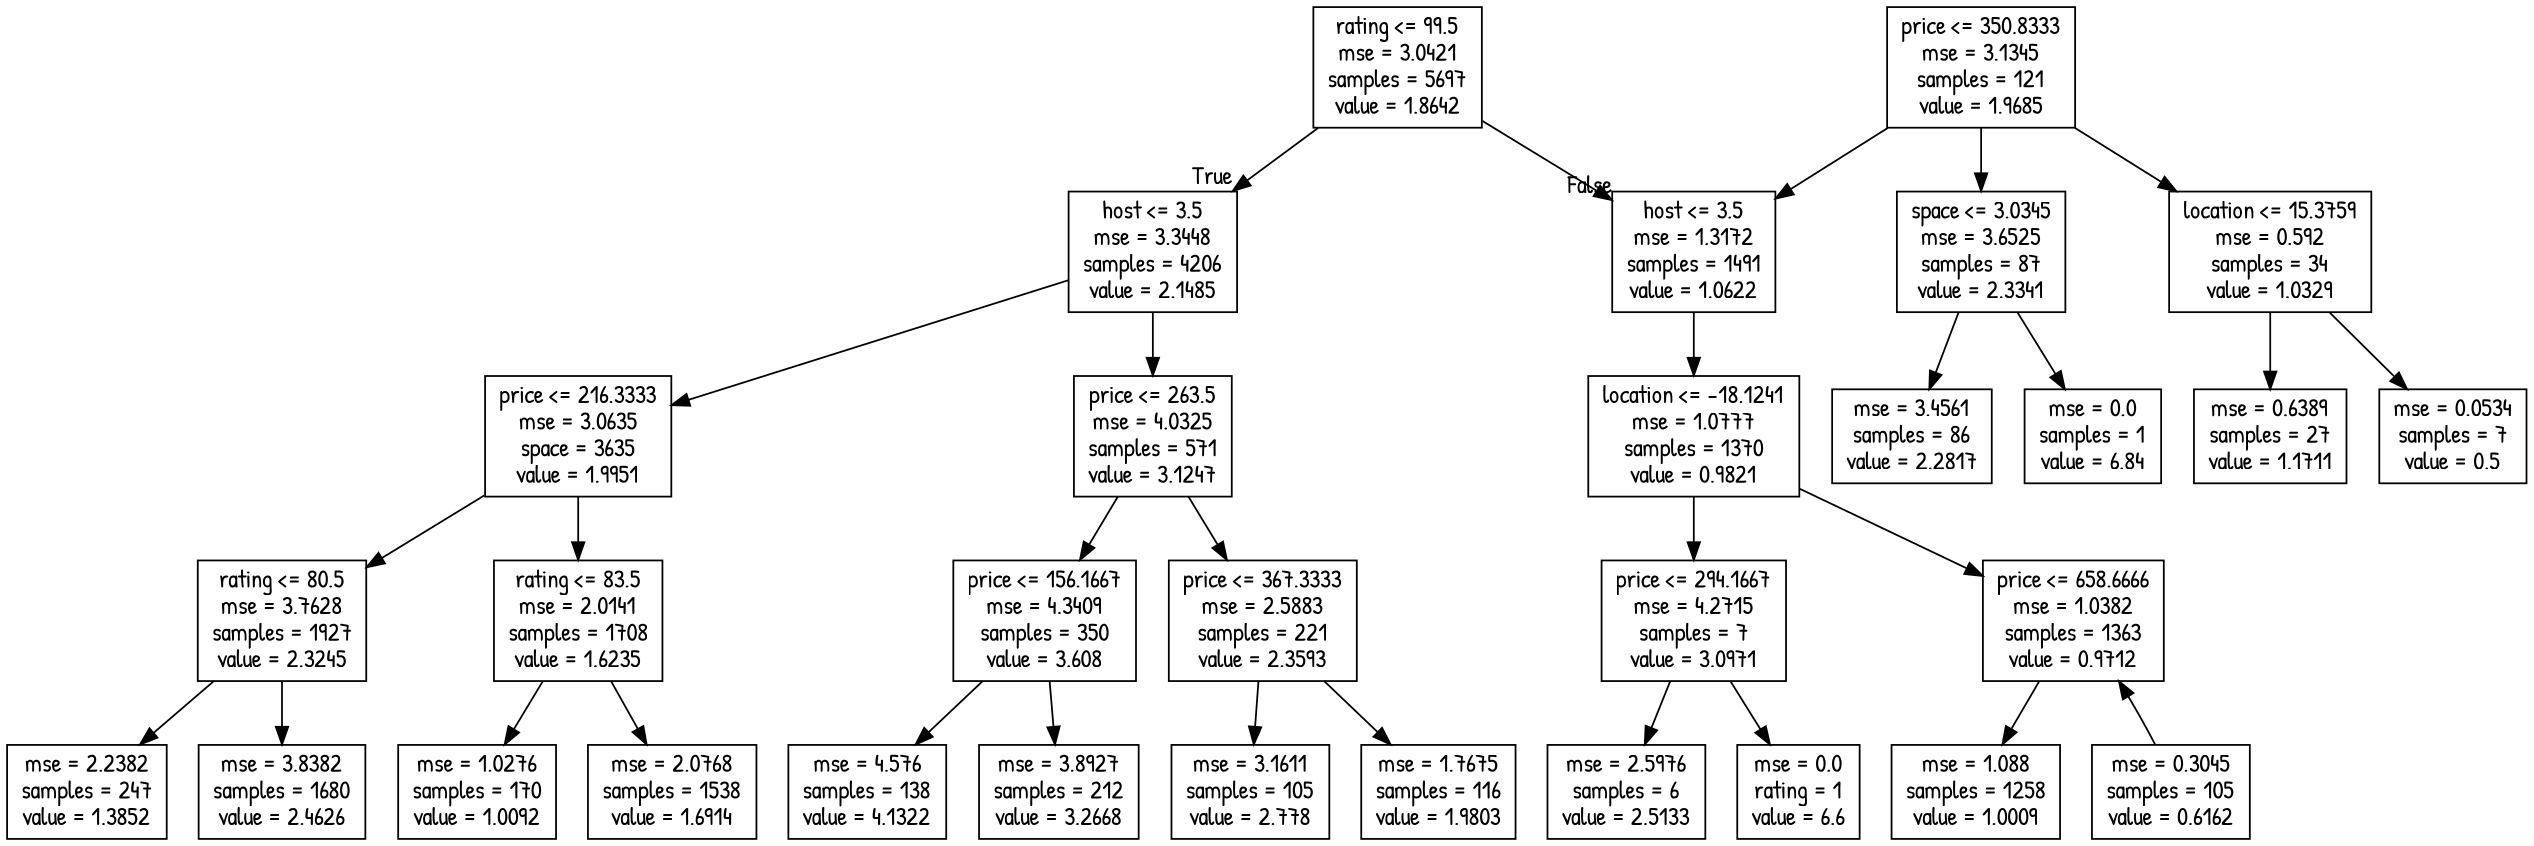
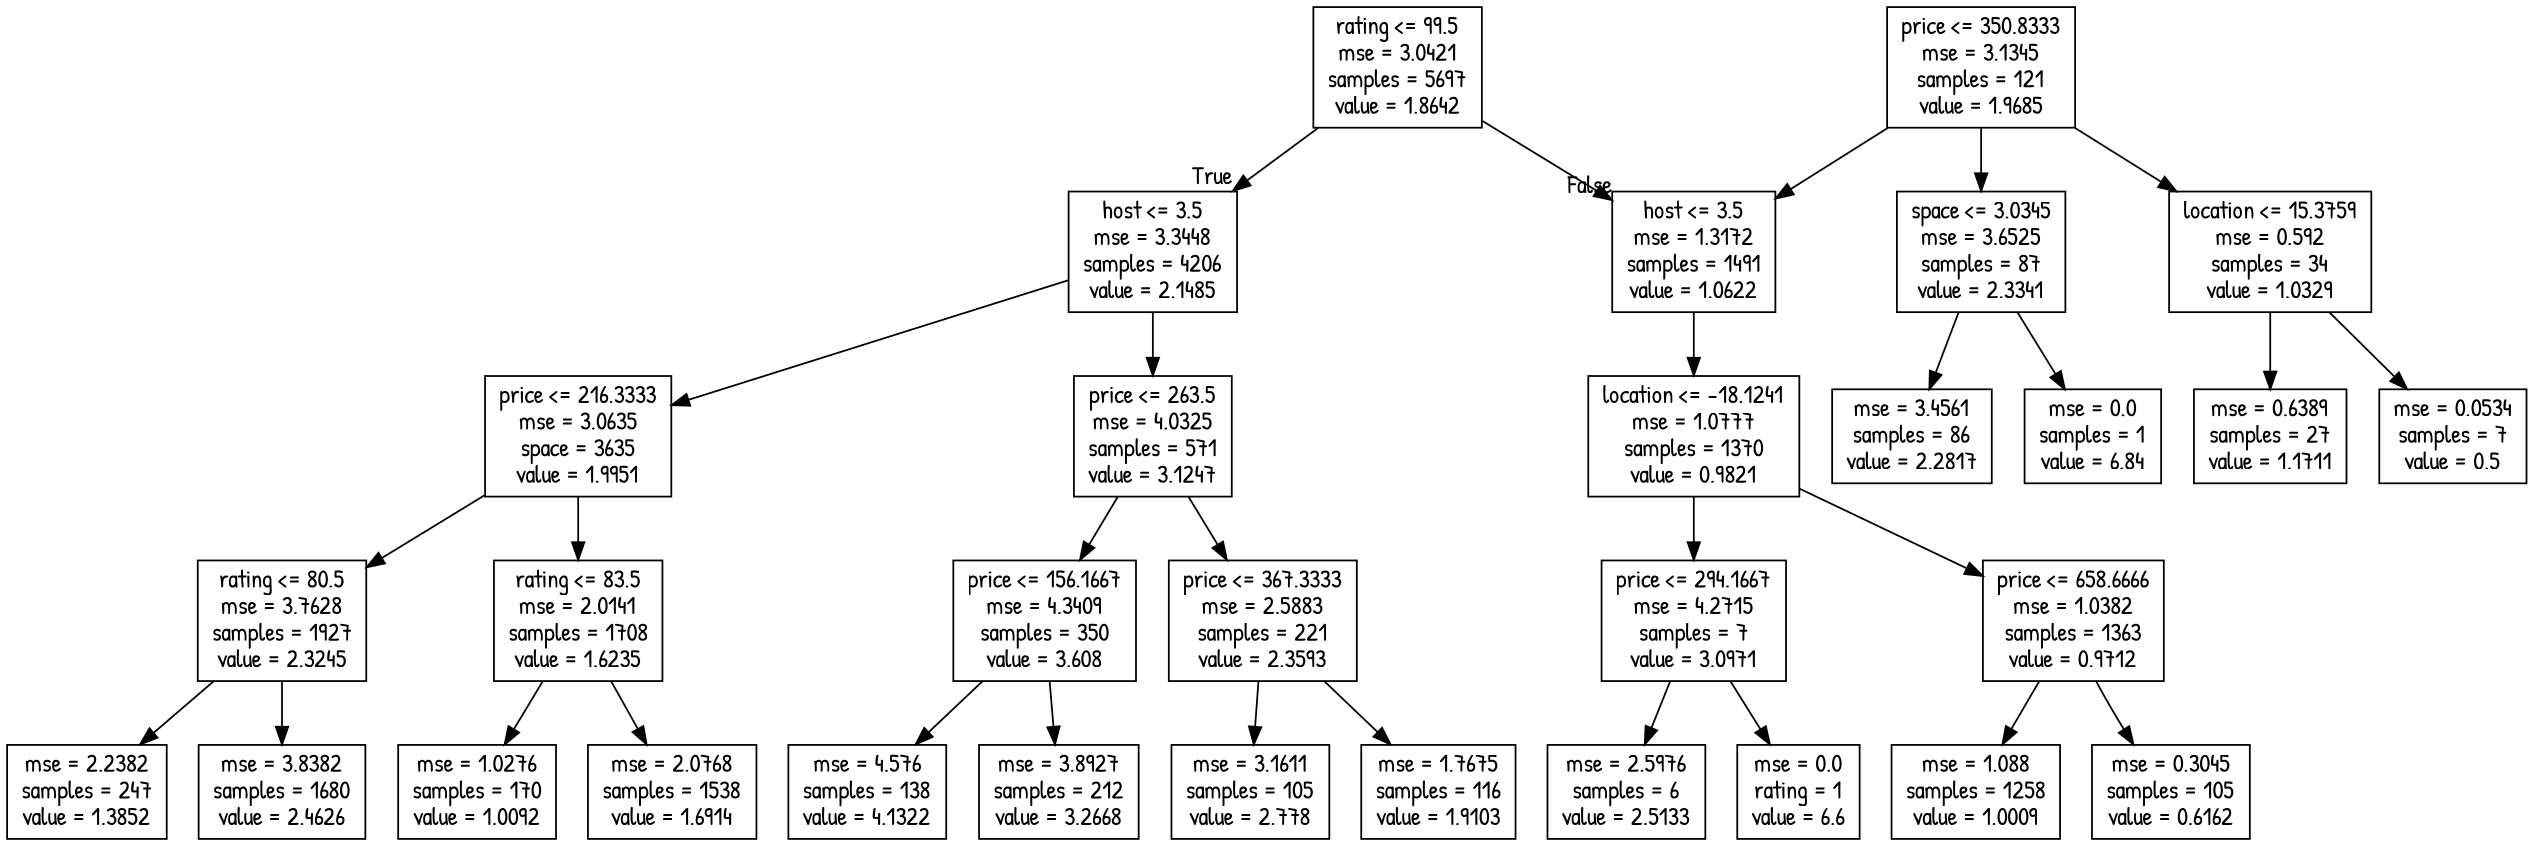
(2142, 720) -> (2110, 705)
(1438, 792) -> (1438, 792)
